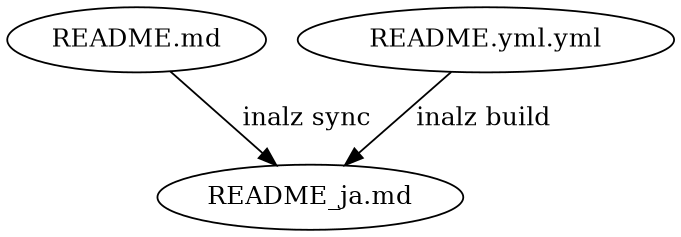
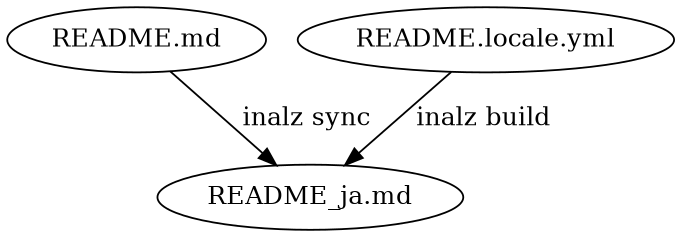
(486, 40) -> (486, 40)
